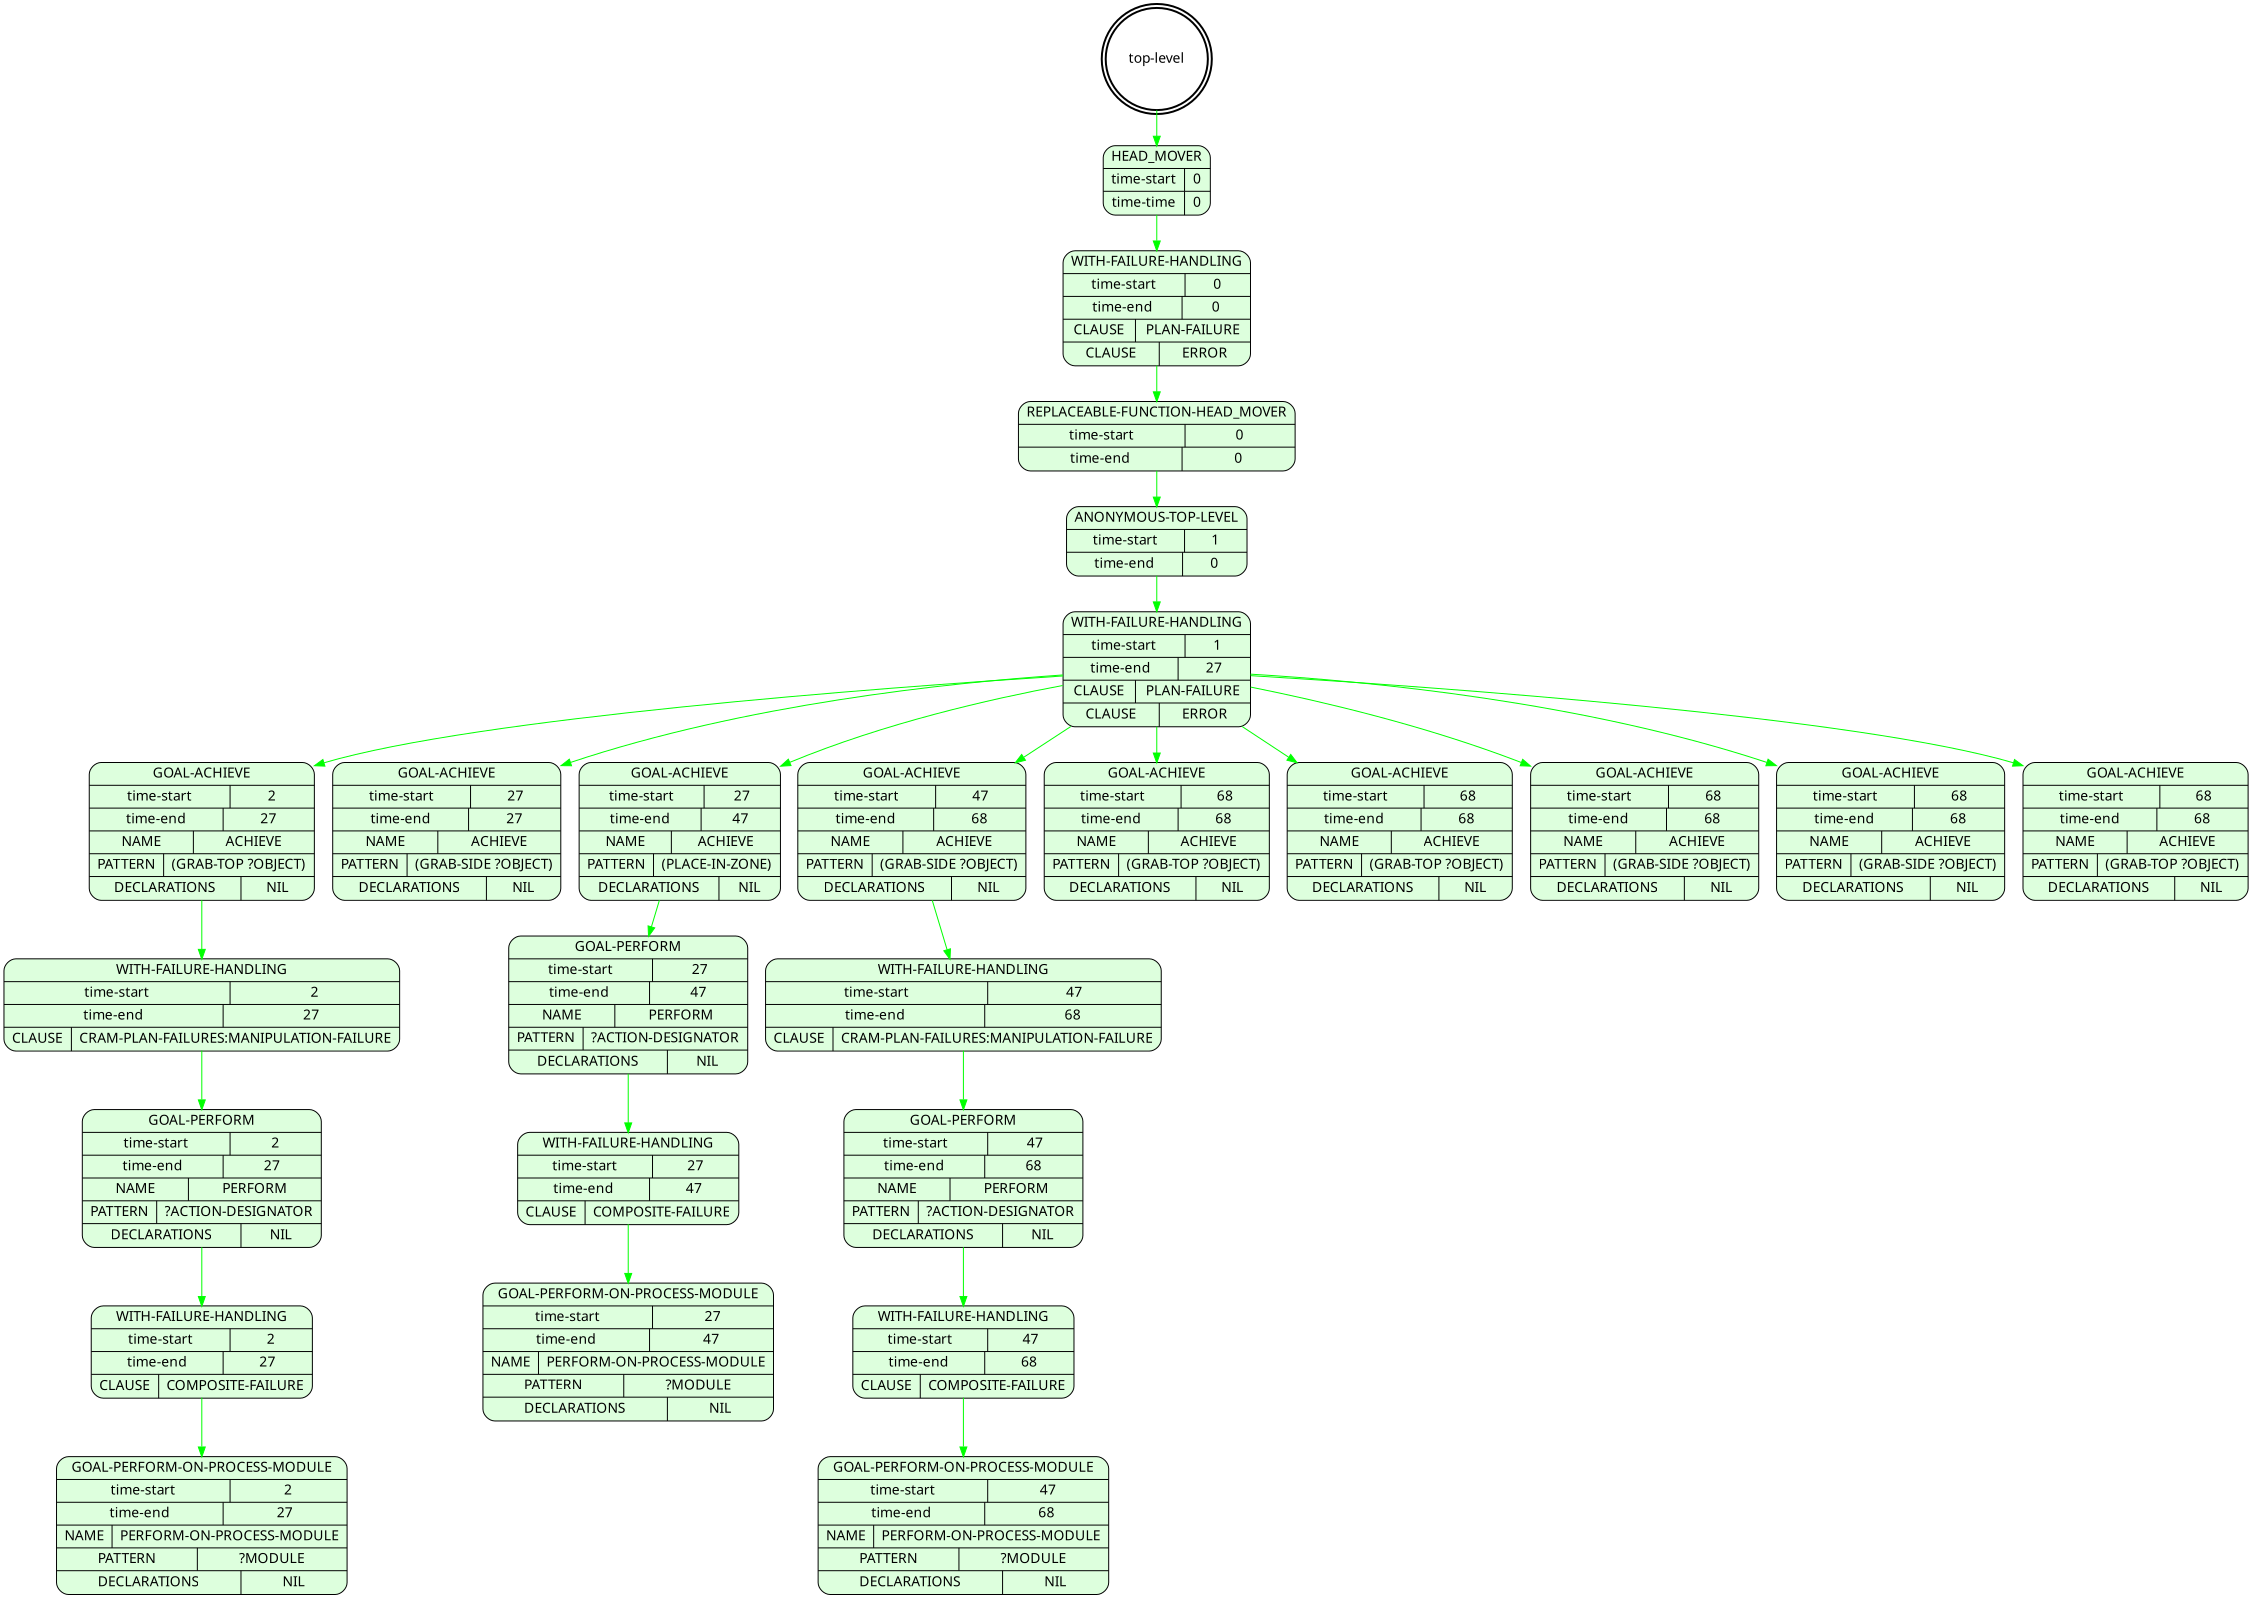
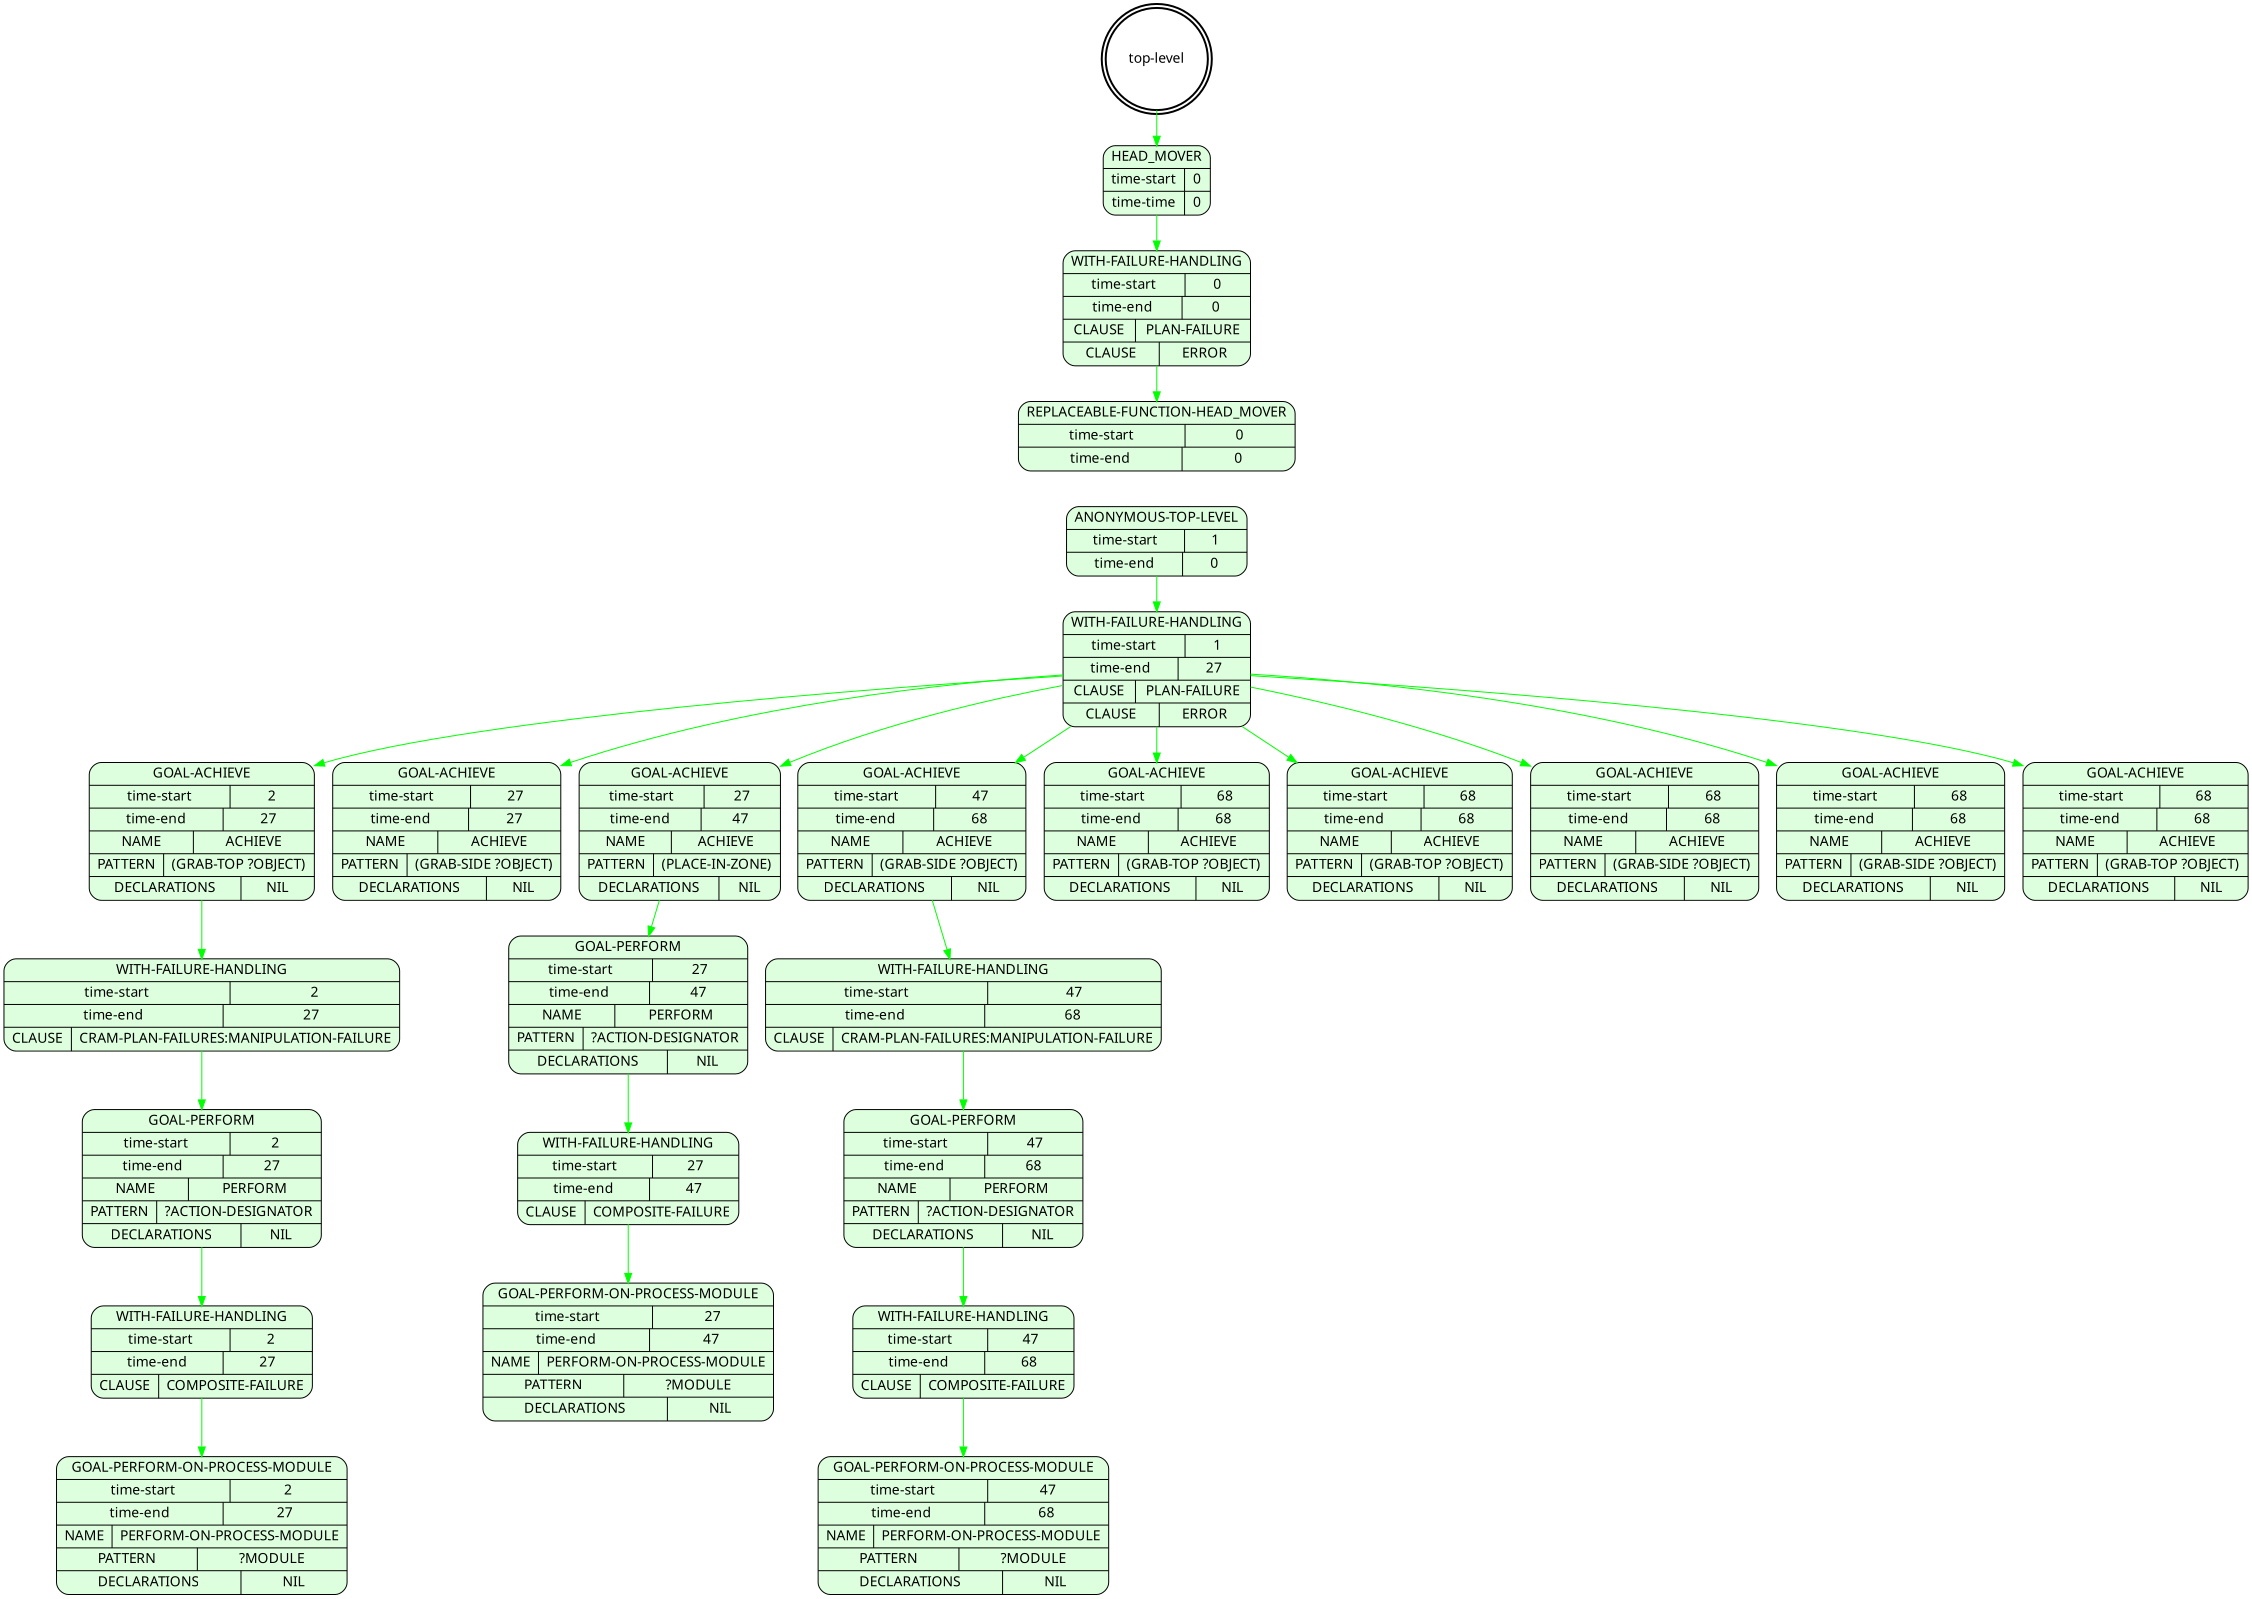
(1157, 484) -> none
